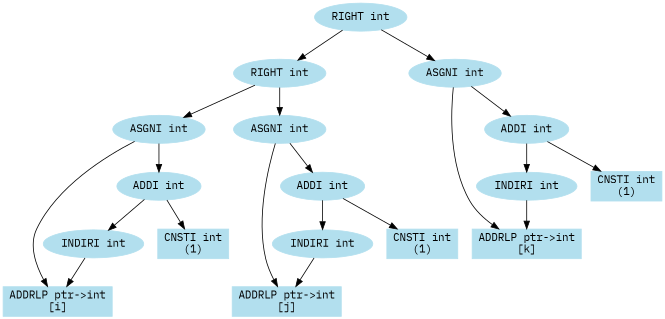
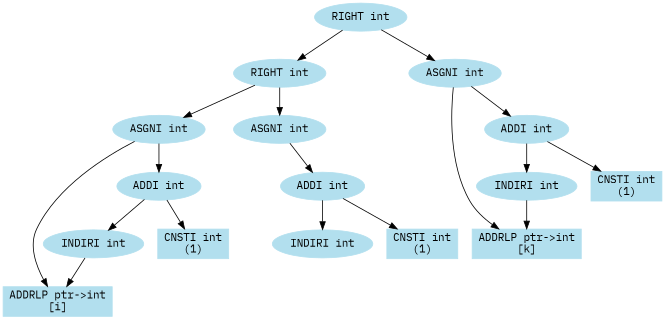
(287, 302) -> none
